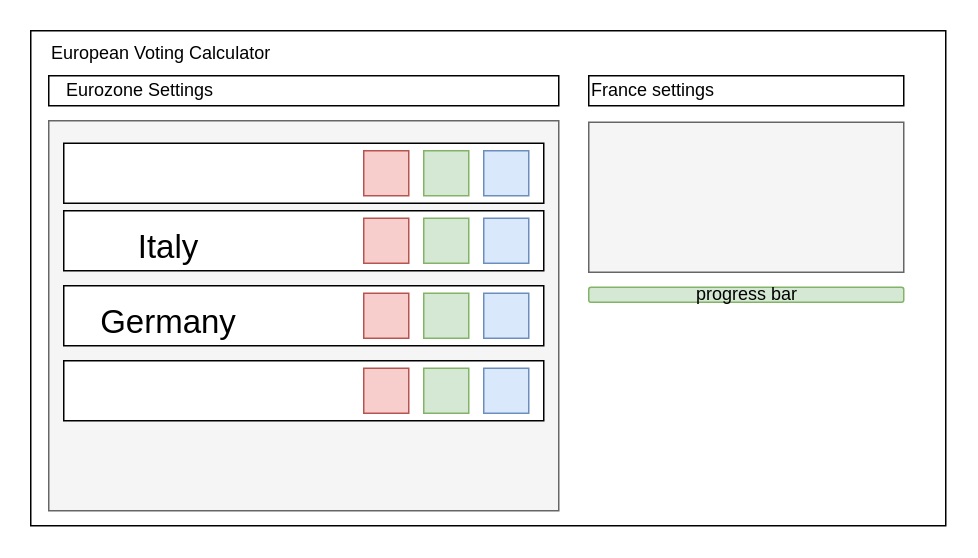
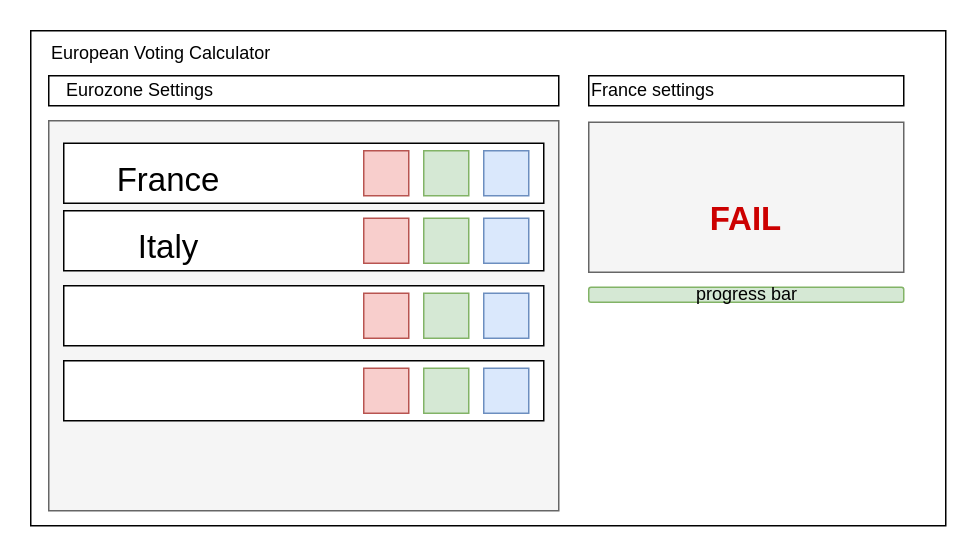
none -> (169, 181)
none -> (746, 220)
(169, 323) -> none
